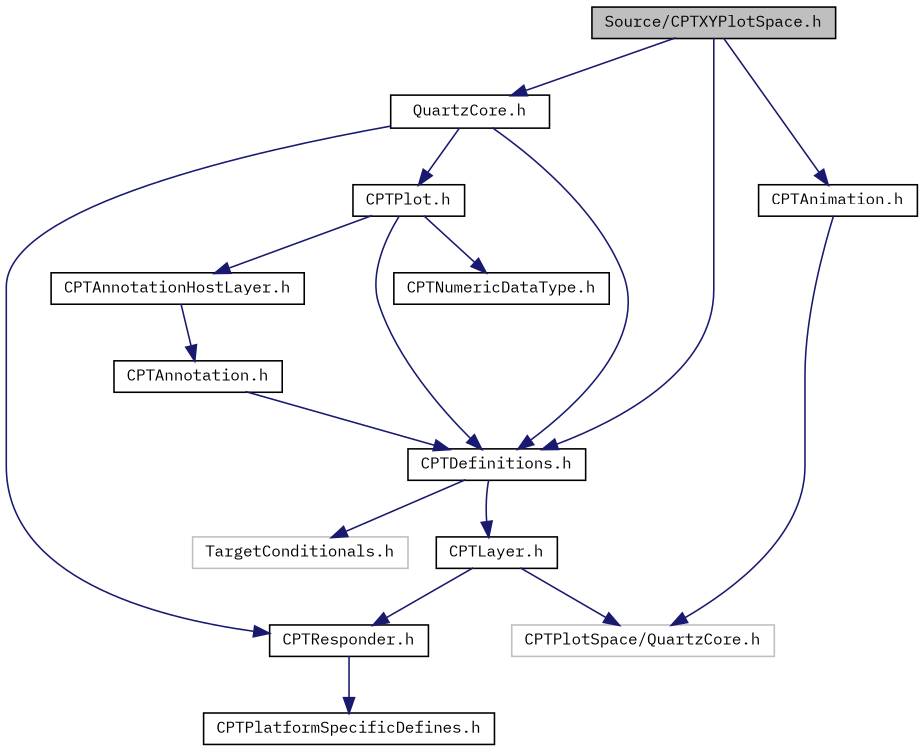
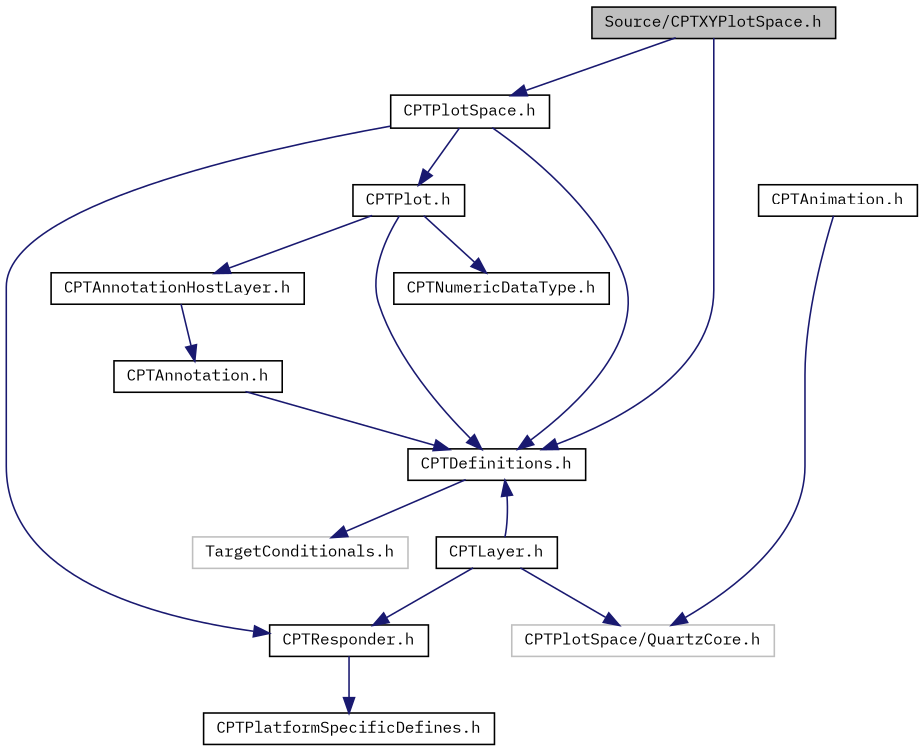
(771, 105) -> none
(470, 112) -> (470, 112)
(486, 501) -> (507, 517)
